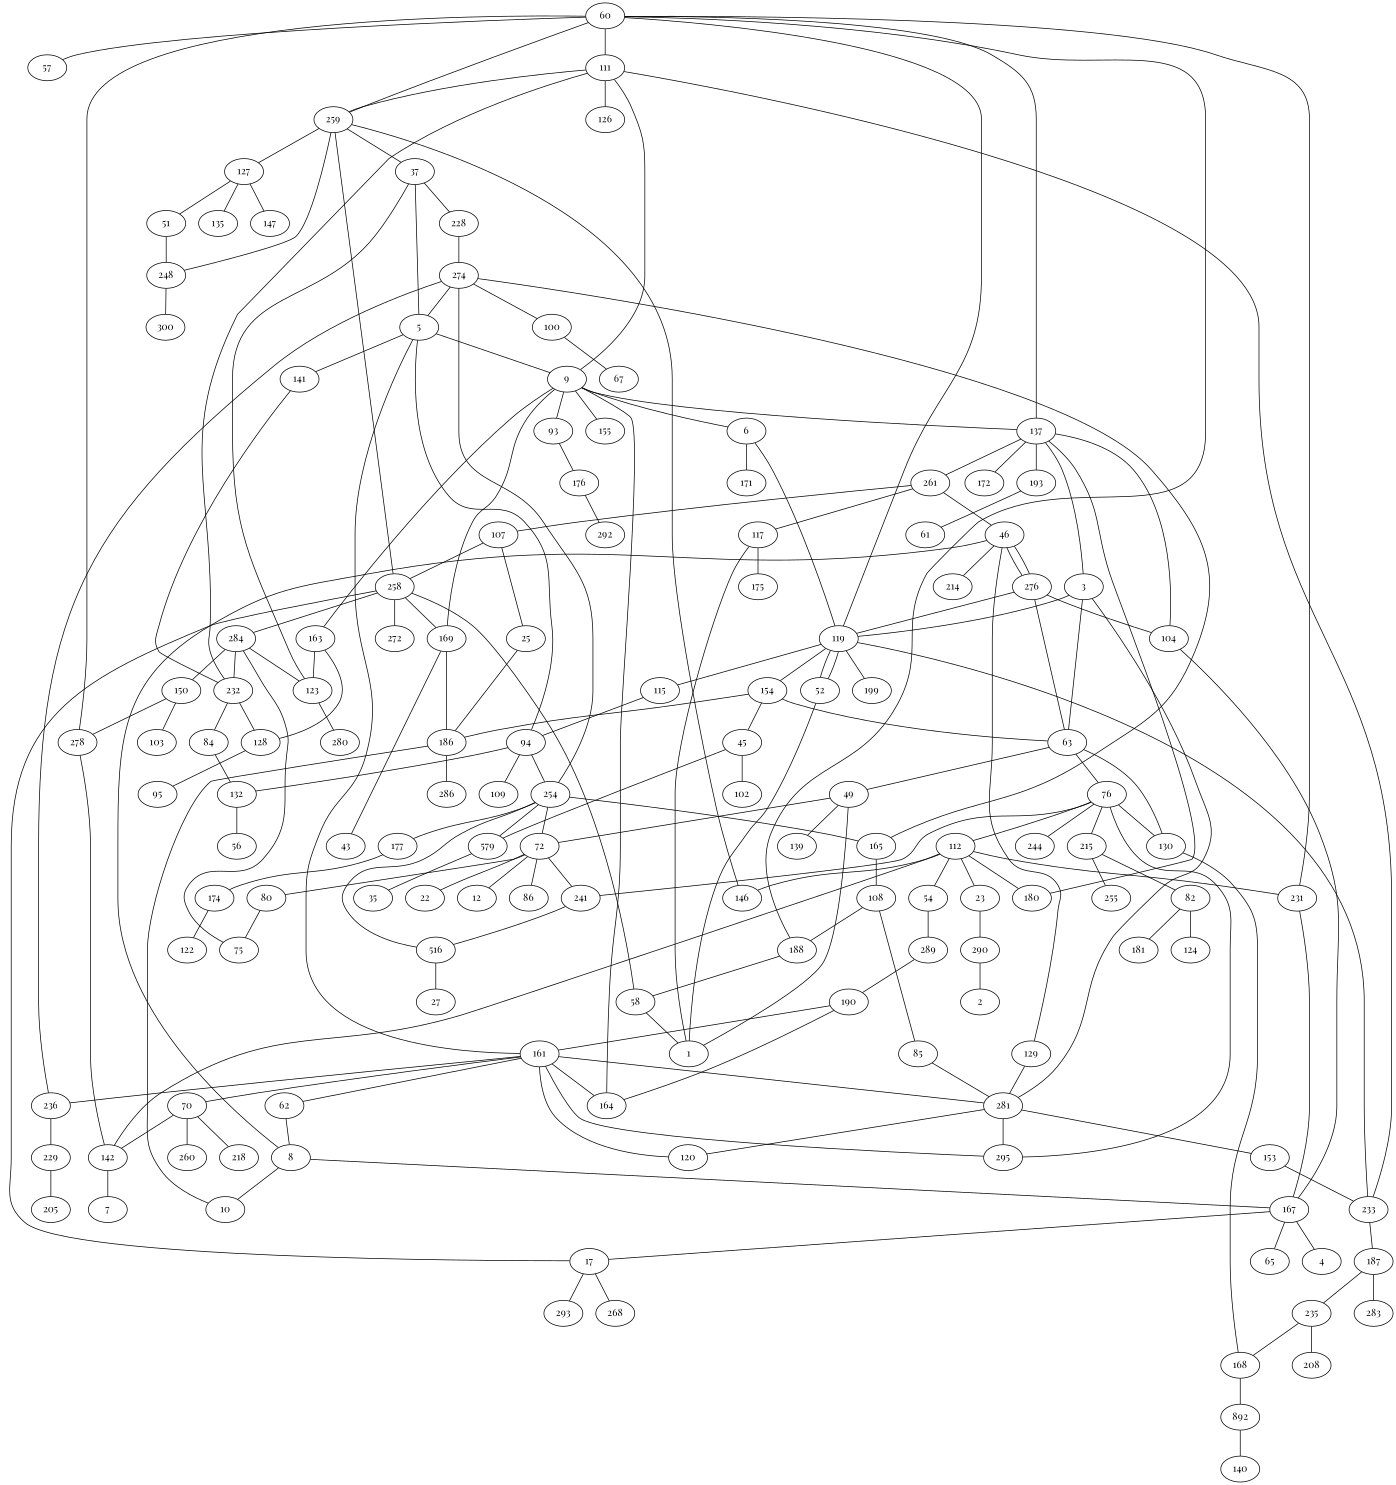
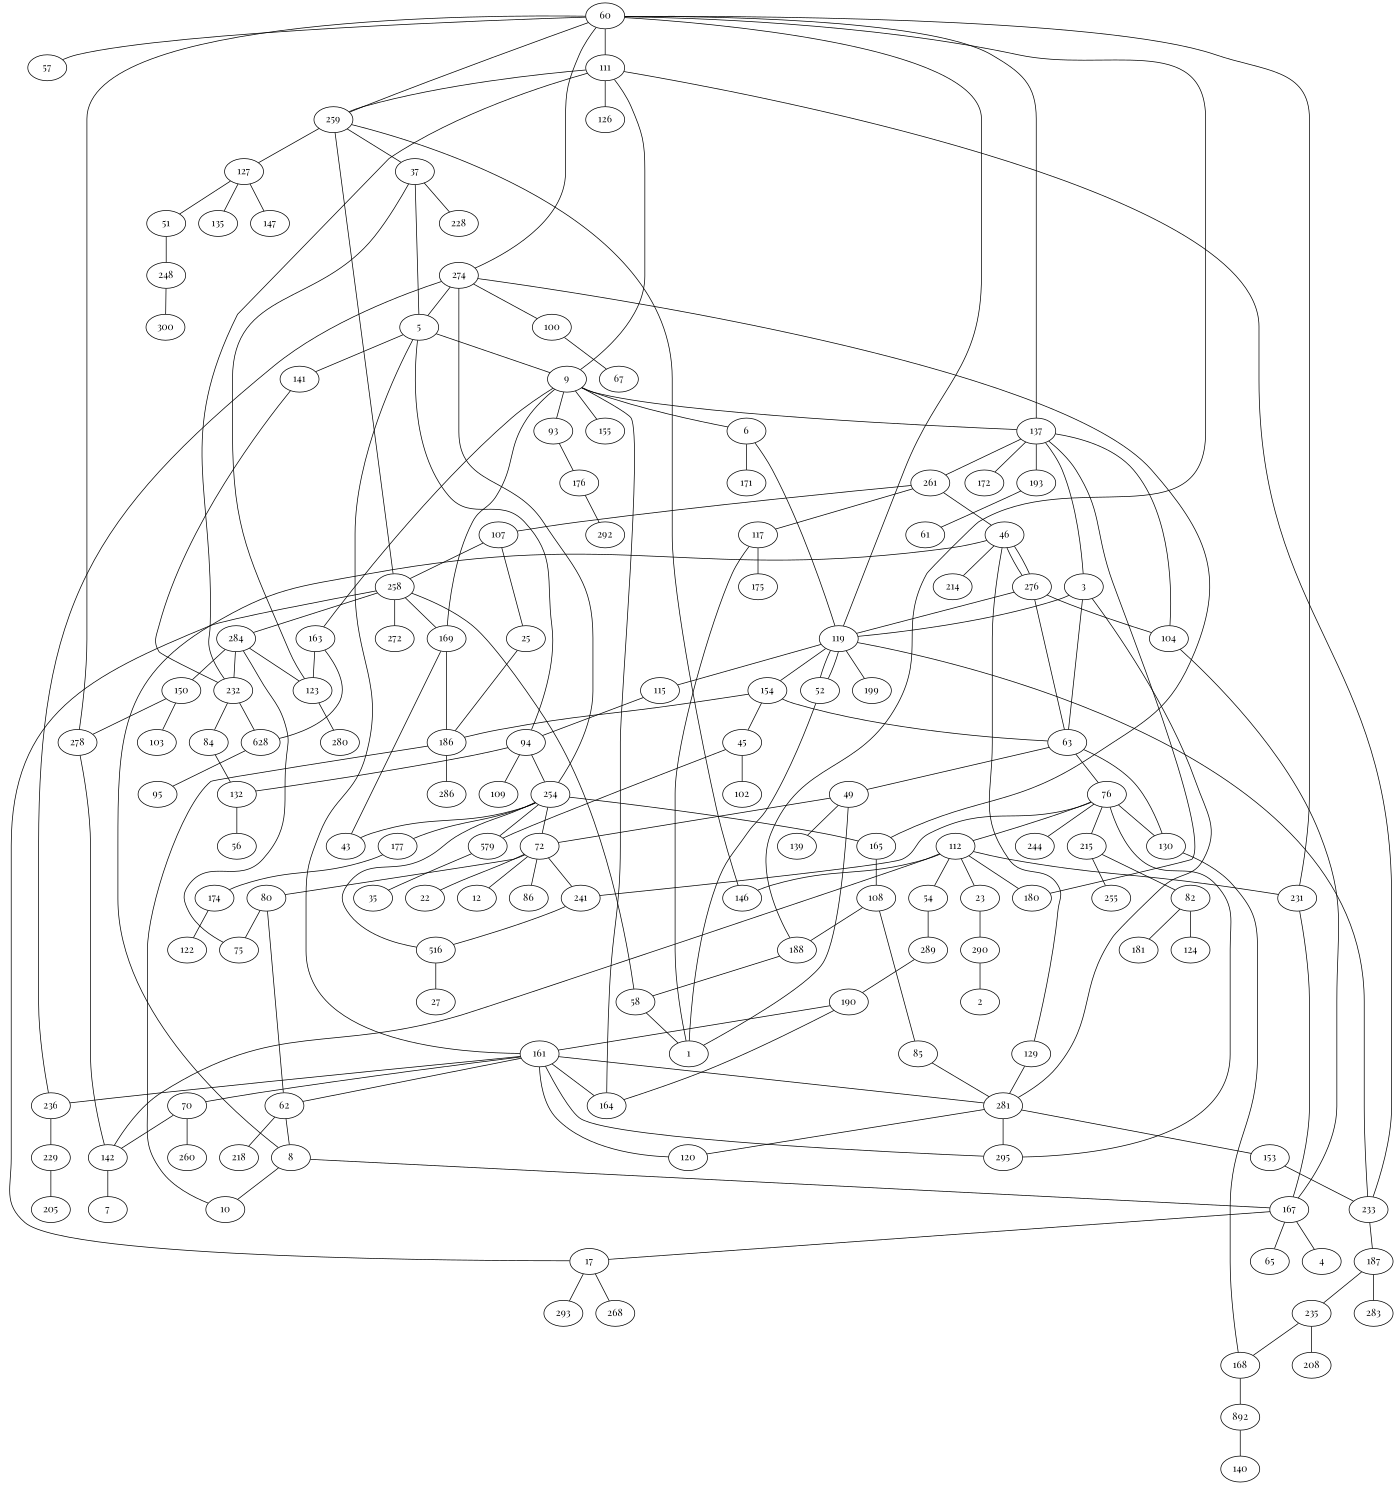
(293, 238) -> none
(459, 249) -> (566, 166)
(261, 742) -> (261, 742)
none -> (448, 820)
none -> (275, 1002)
(213, 1132) -> (264, 1130)
